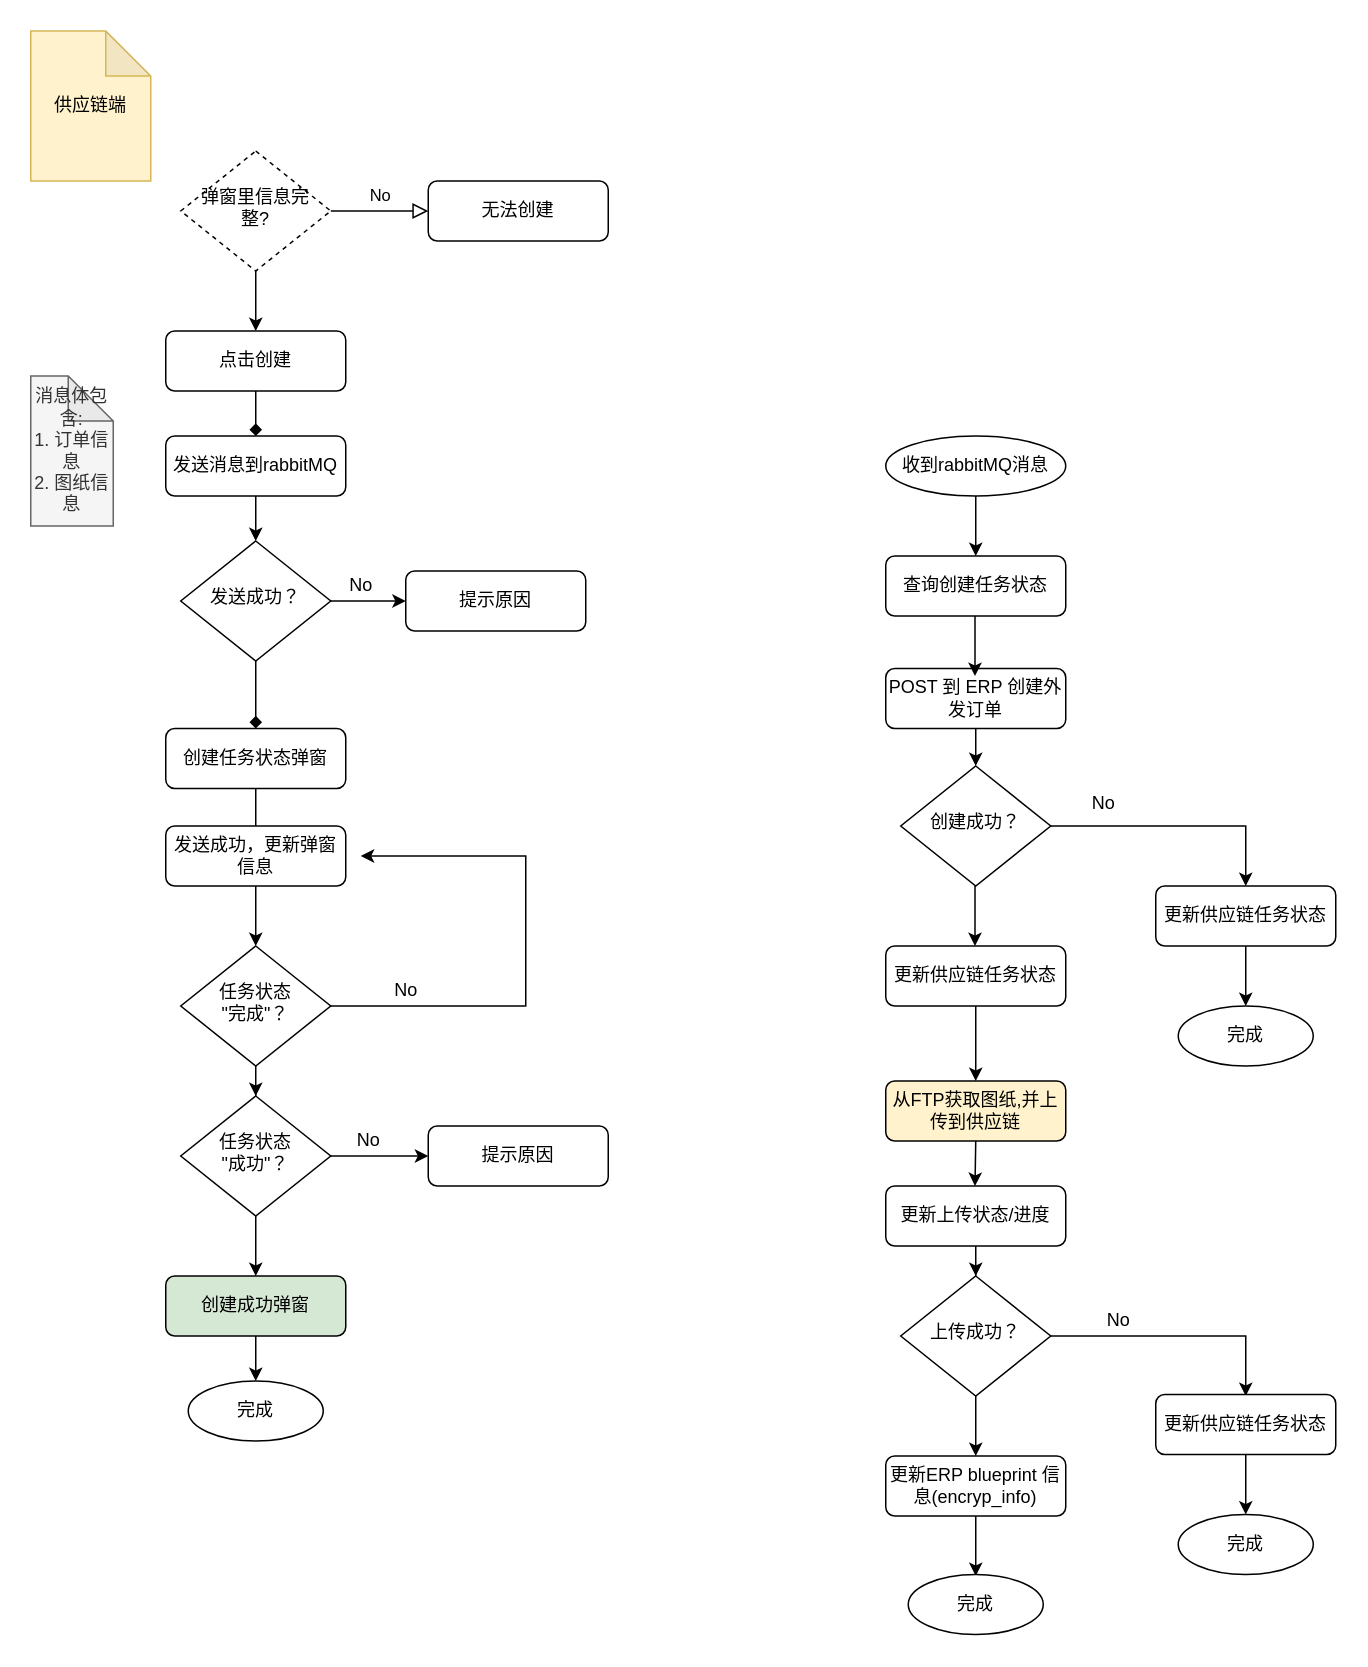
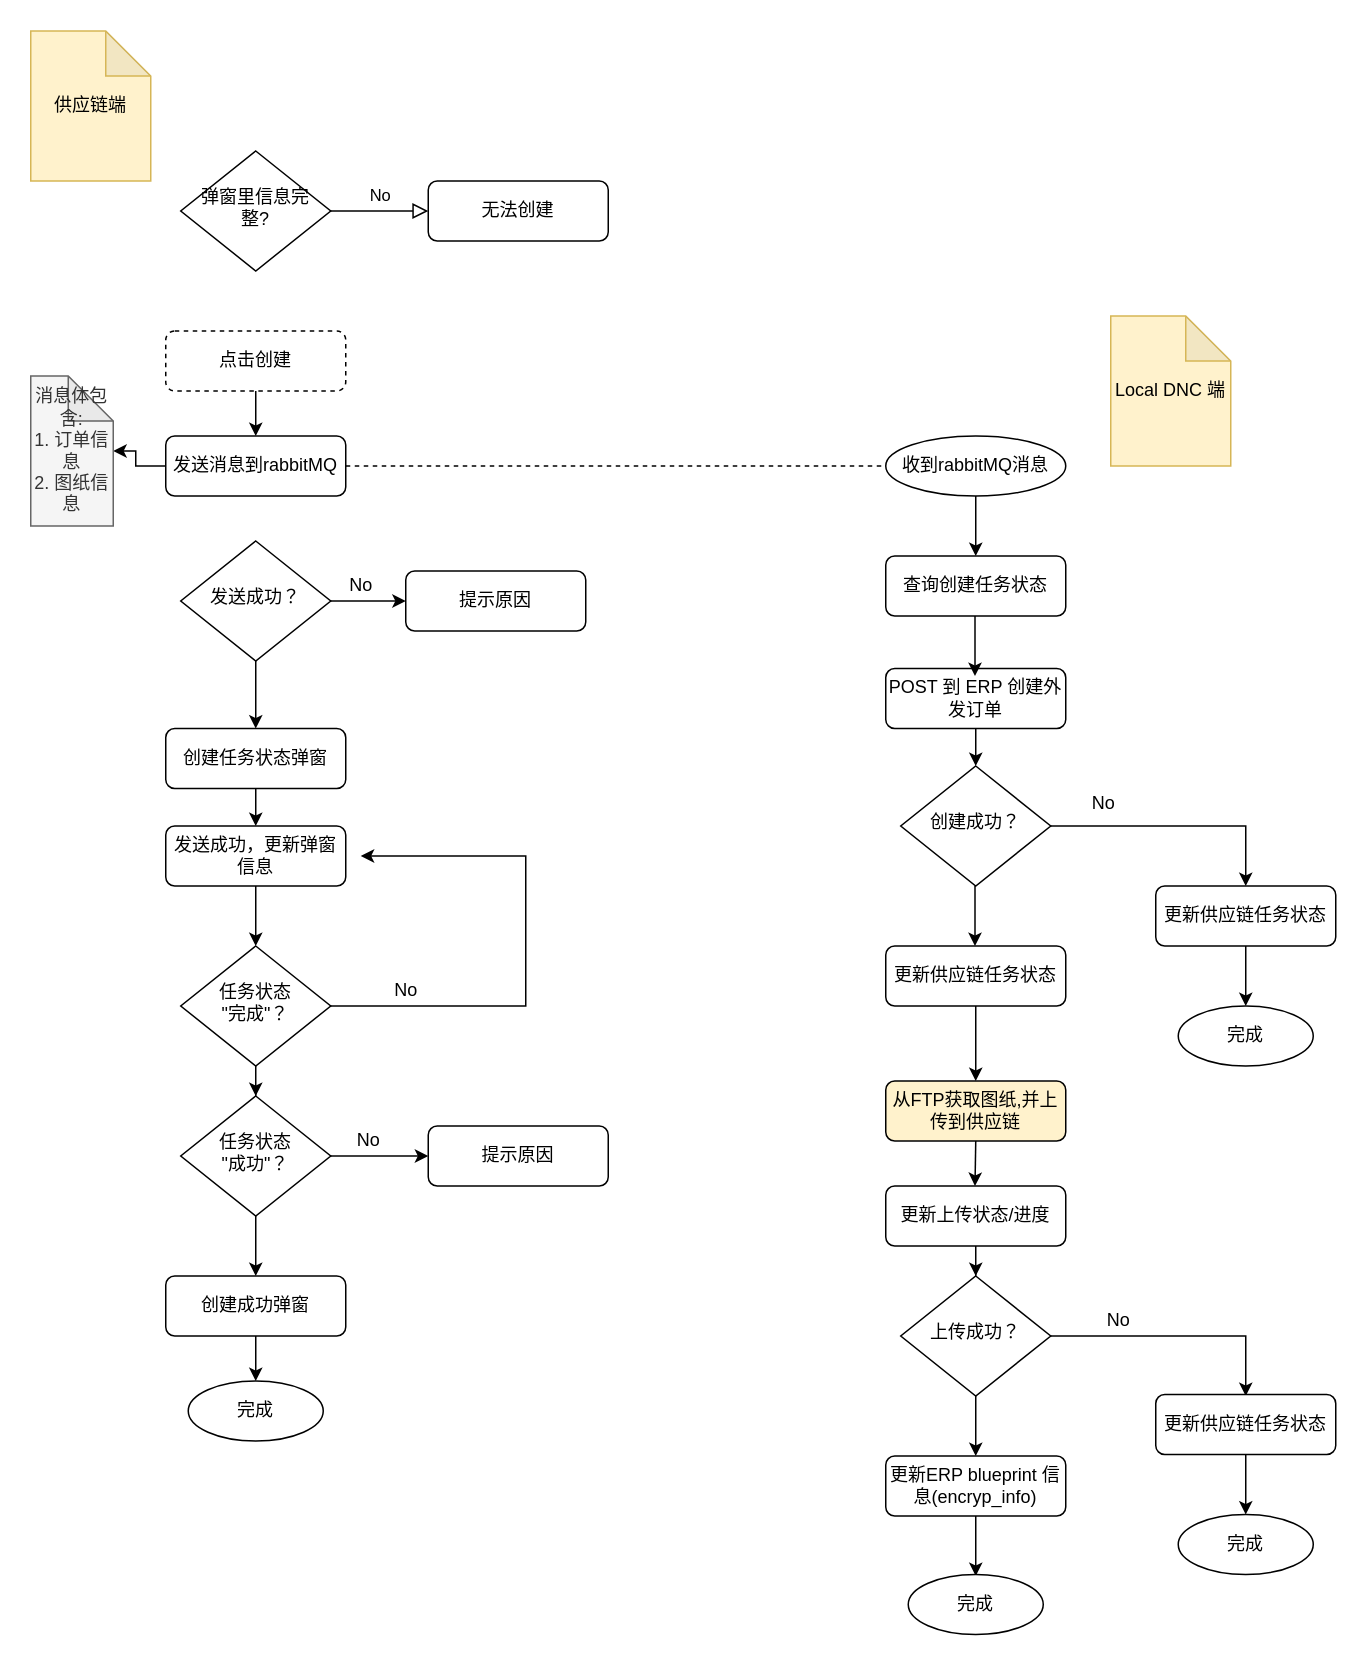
(256, 211) -> (256, 211)
(256, 296) -> none
(256, 361) -> (256, 361)
none -> (1171, 391)
(256, 423) -> (256, 424)
none -> (614, 466)
(256, 524) -> (138, 466)
(256, 716) -> (256, 717)
(256, 818) -> (256, 814)
(256, 1306) -> (256, 1306)
